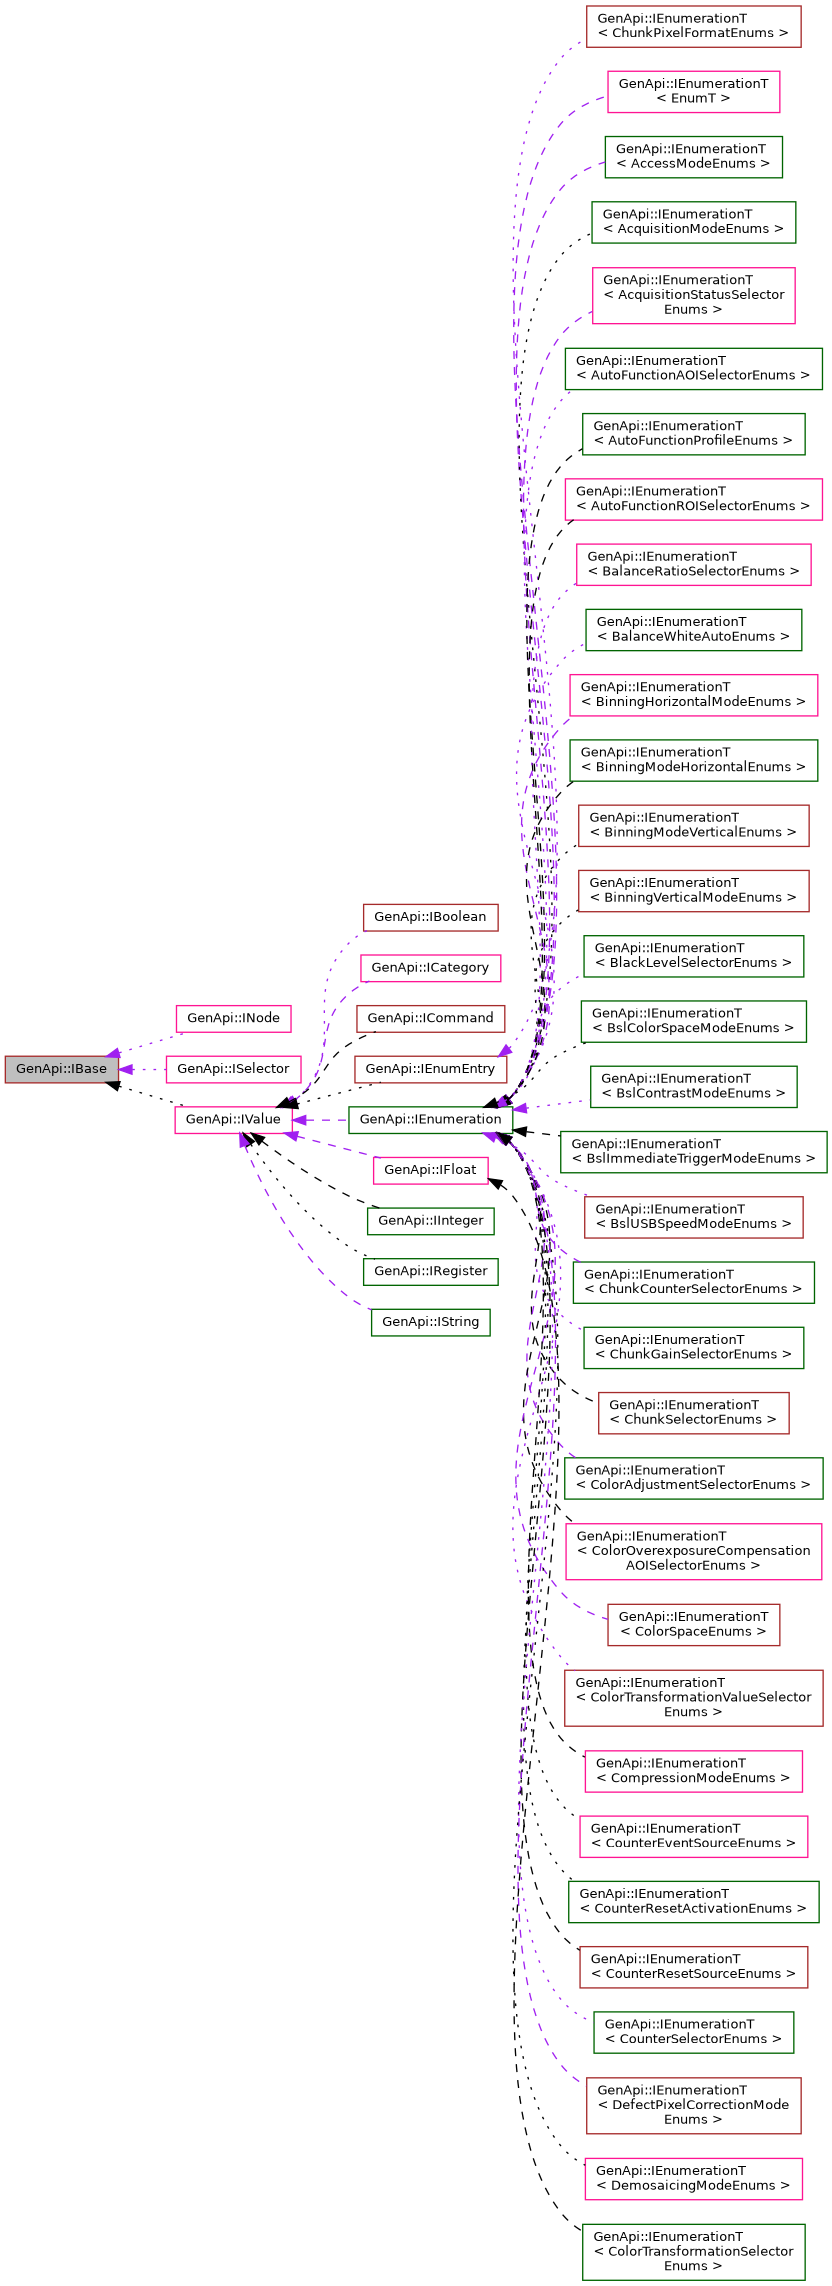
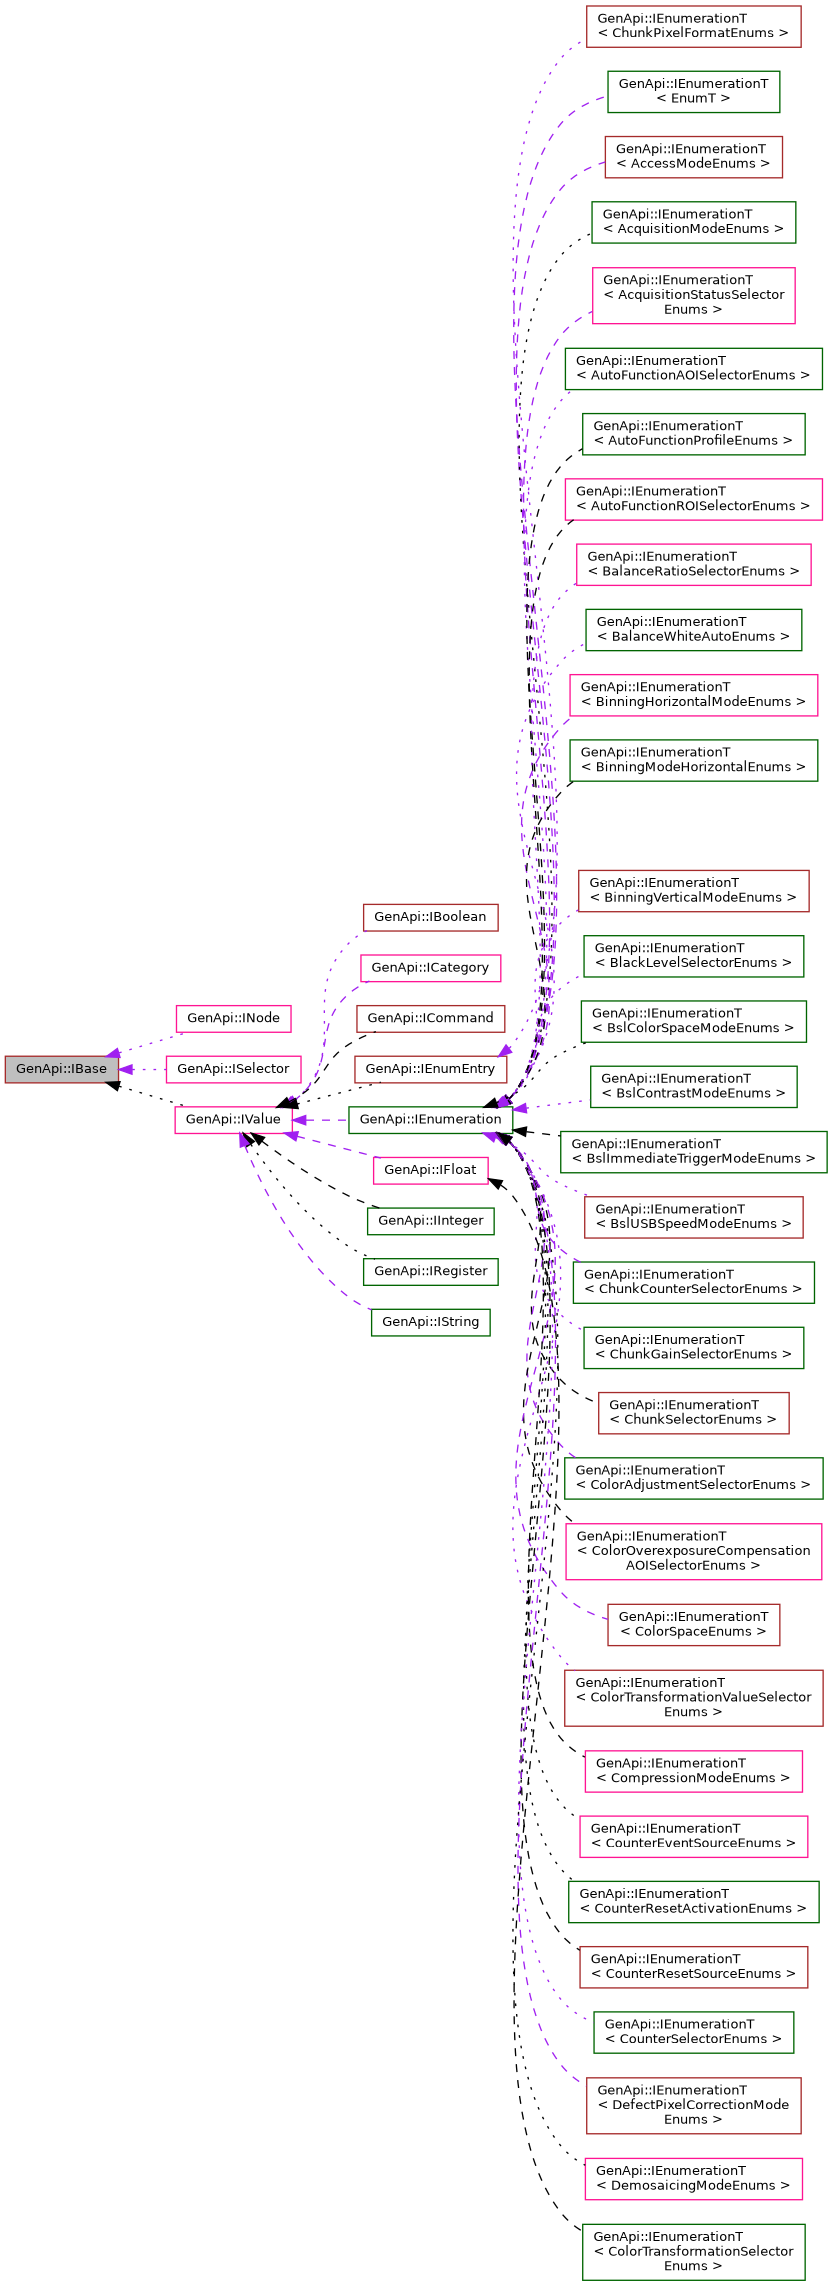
(694, 92) -> (694, 92)
(694, 157) -> (694, 157)
(694, 826) -> none
(536, 1002) -> (536, 1002)
